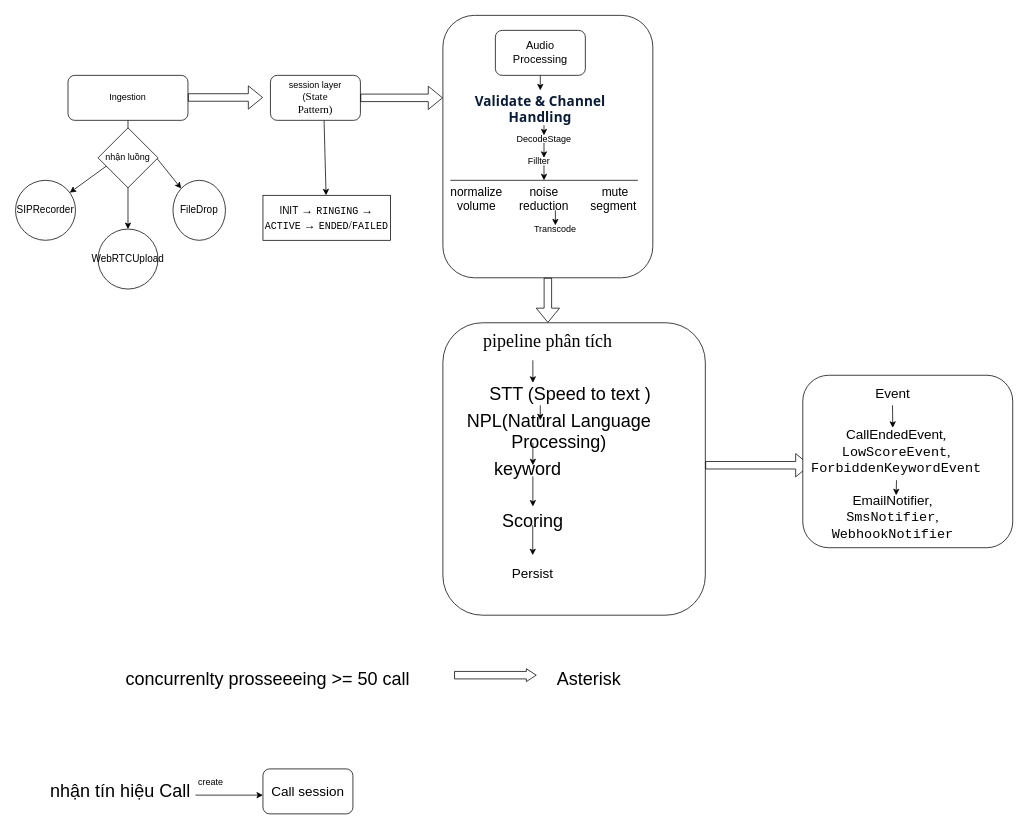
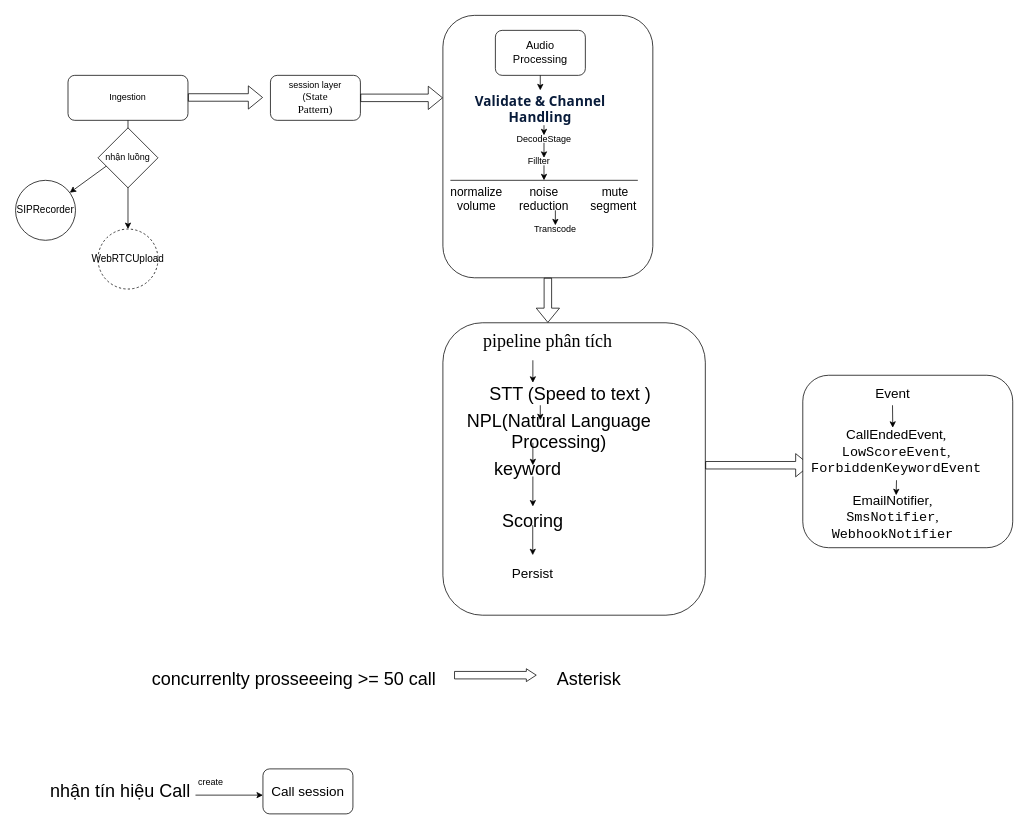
(167, 171) -> none
(325, 175) -> none
(199, 210) -> none
(327, 218) -> none
(128, 259) -> (128, 259)
(270, 679) -> (297, 679)
